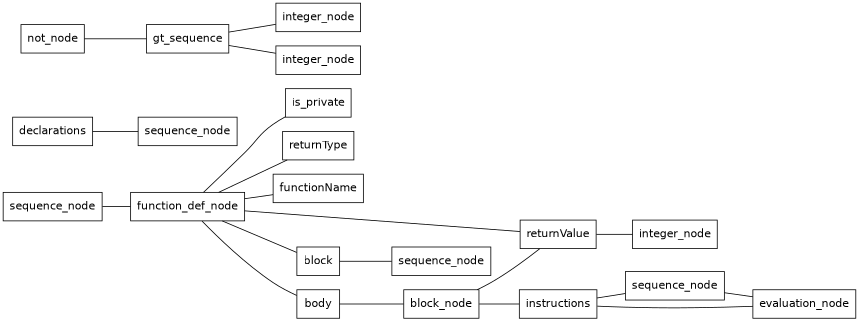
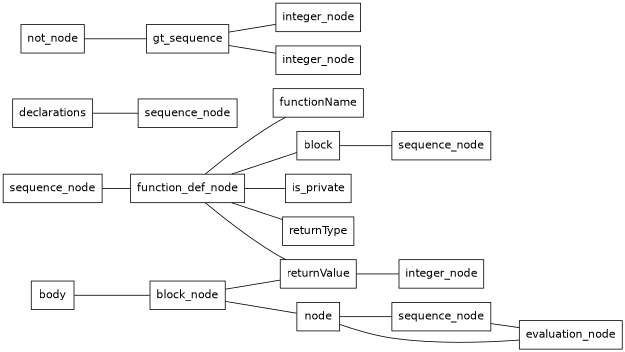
(246, 262) -> none
(558, 304) -> (318, 317)
